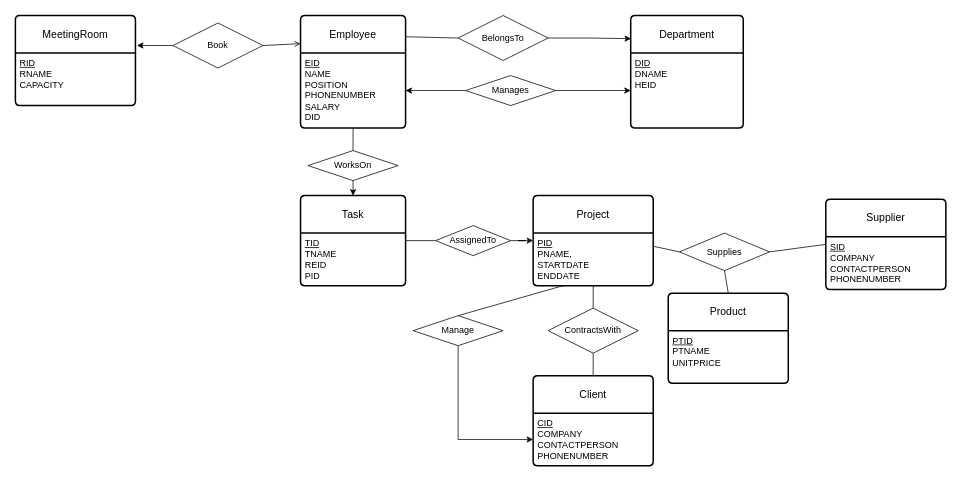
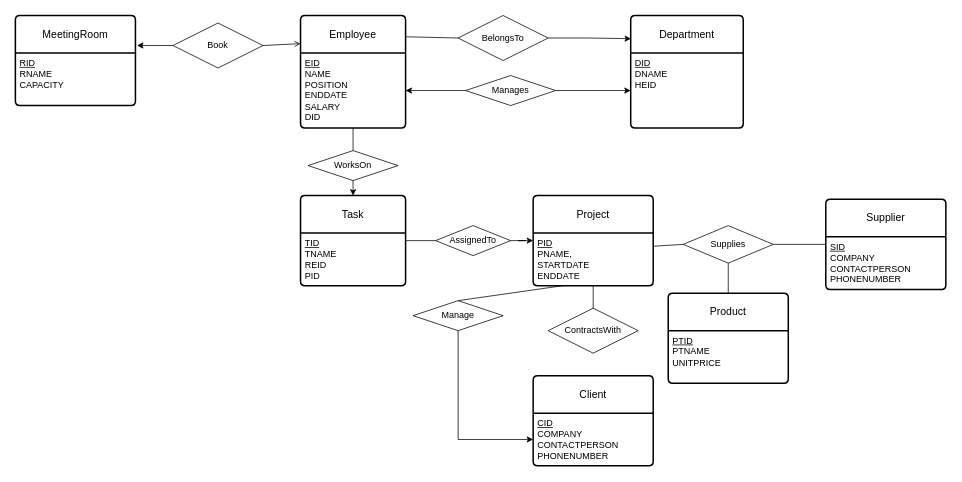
(333, 91) -> (325, 91)
(724, 252) -> (728, 244)
(458, 330) -> (458, 315)
(593, 364) -> none
